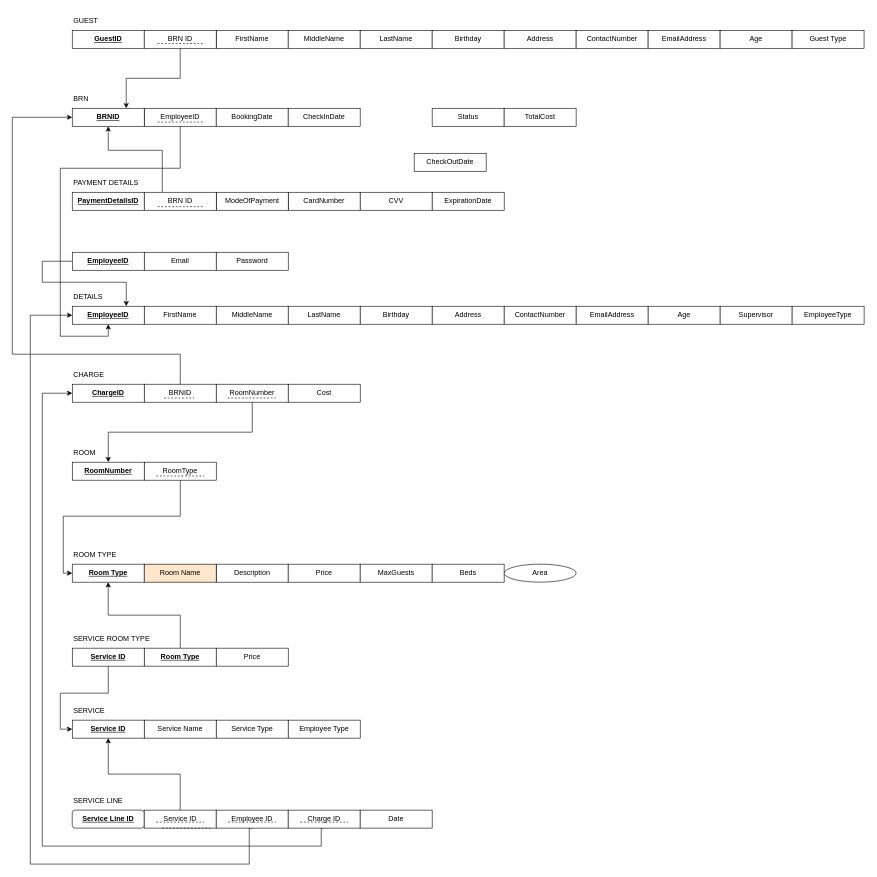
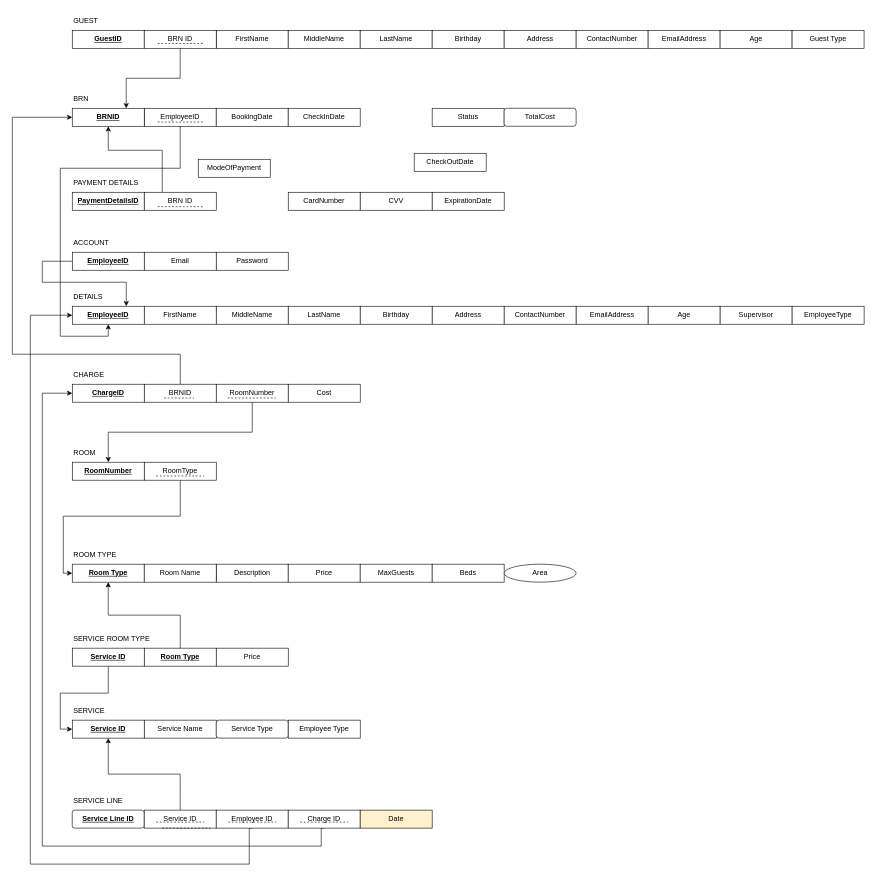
(540, 117) -> (540, 117)
(252, 201) -> (234, 168)
none -> (117, 243)
(180, 573) -> (180, 573)
(252, 729) -> (252, 729)
(396, 819) -> (396, 819)
